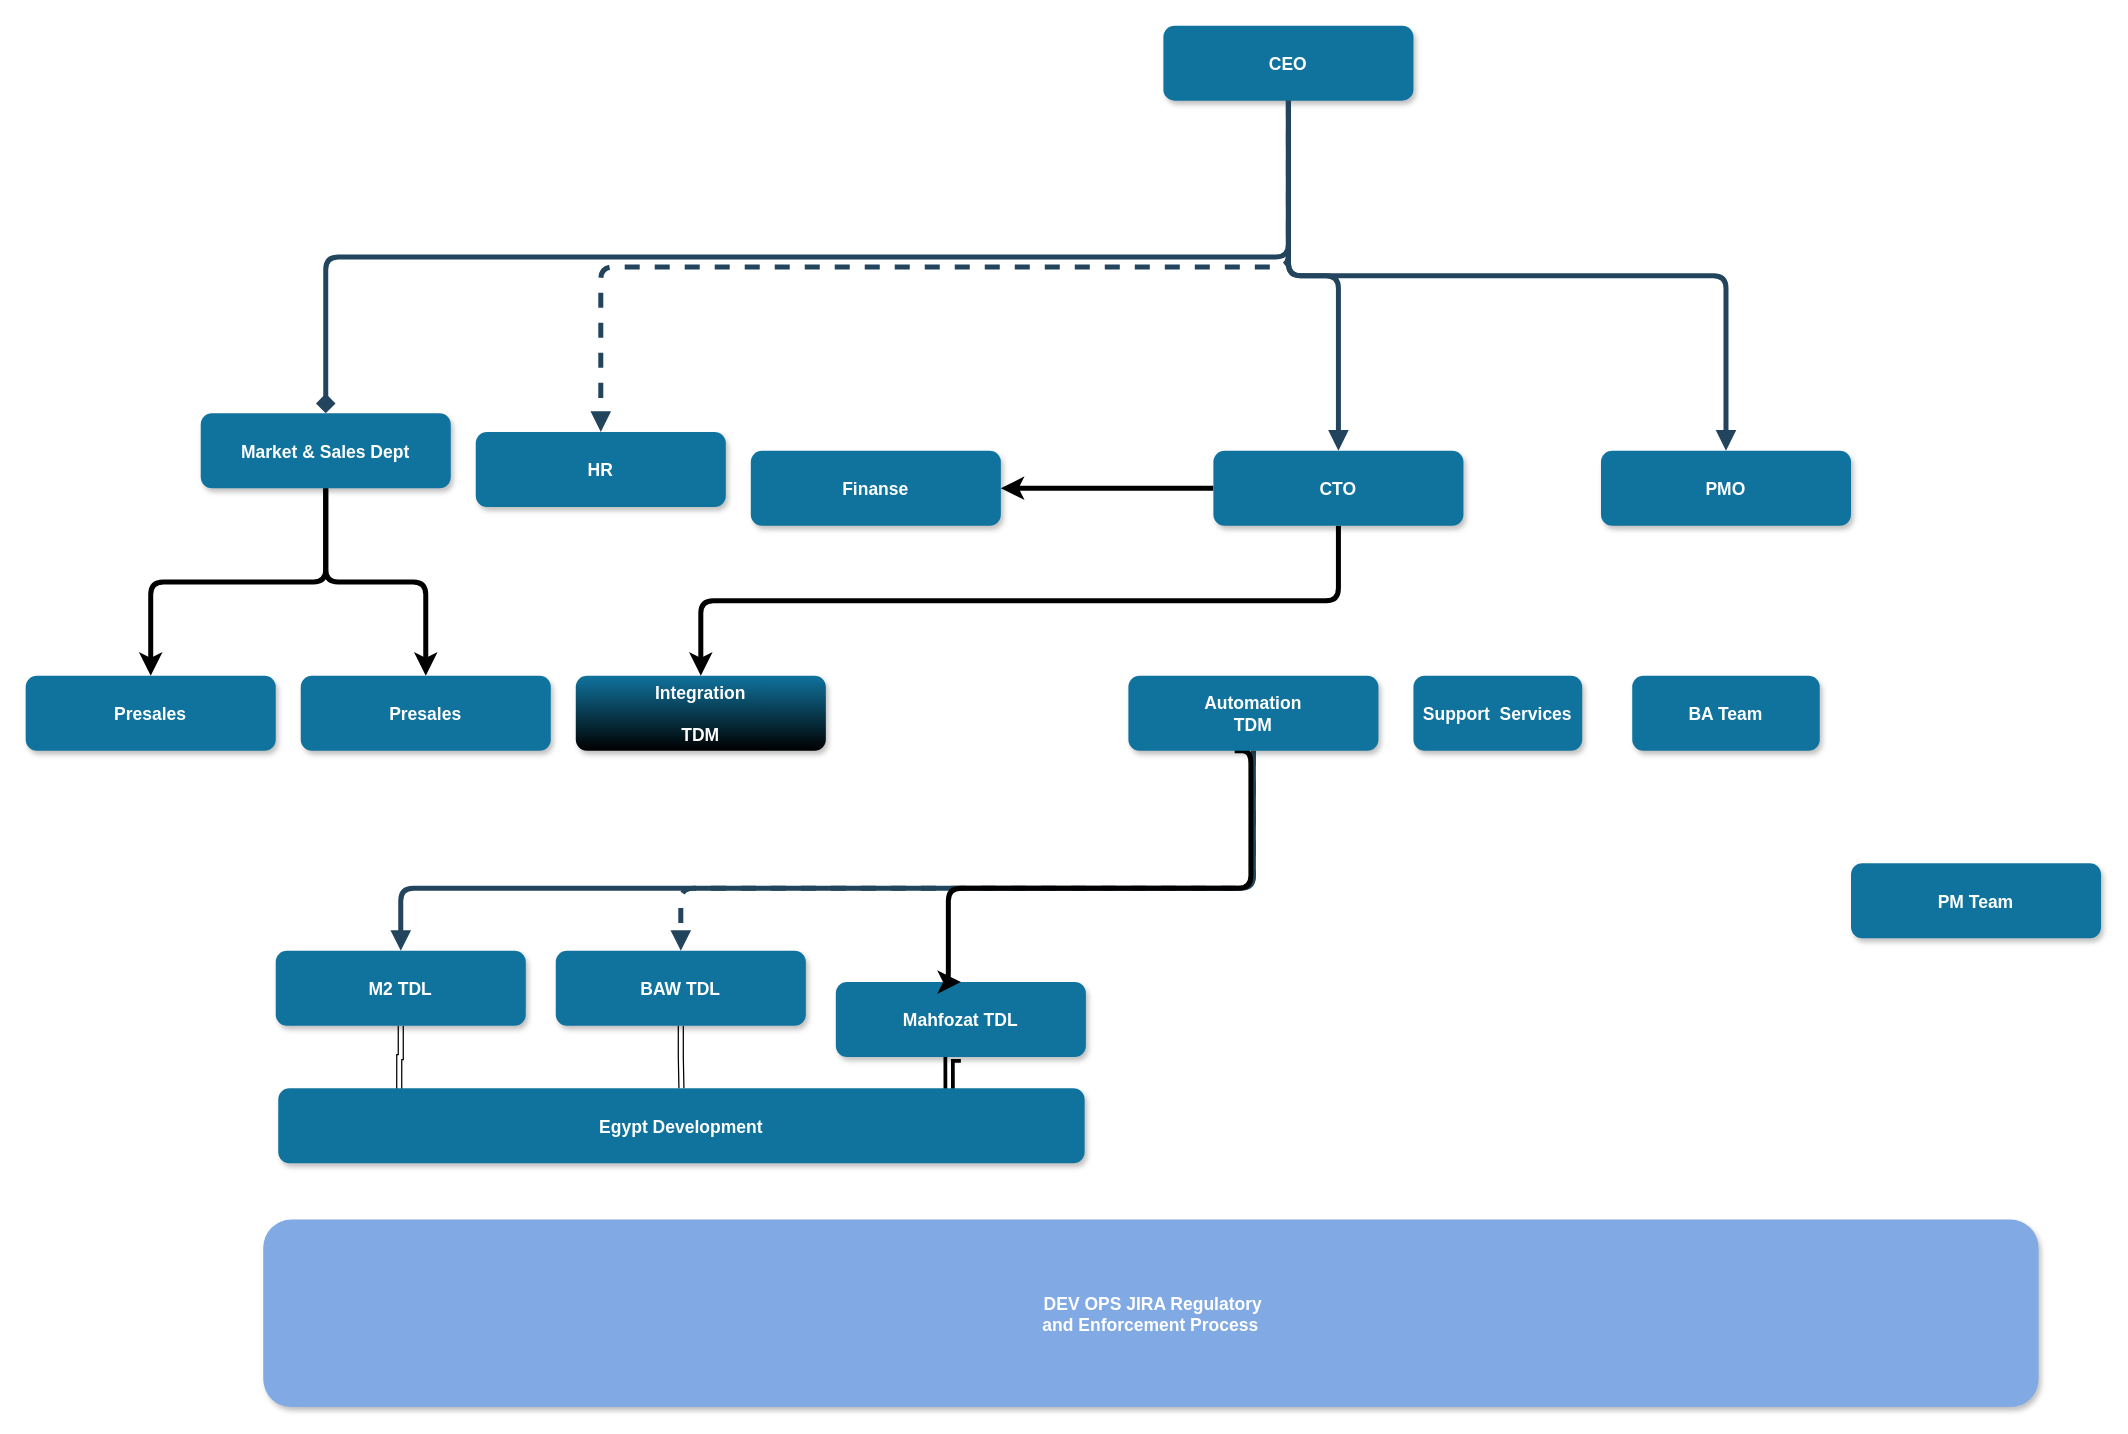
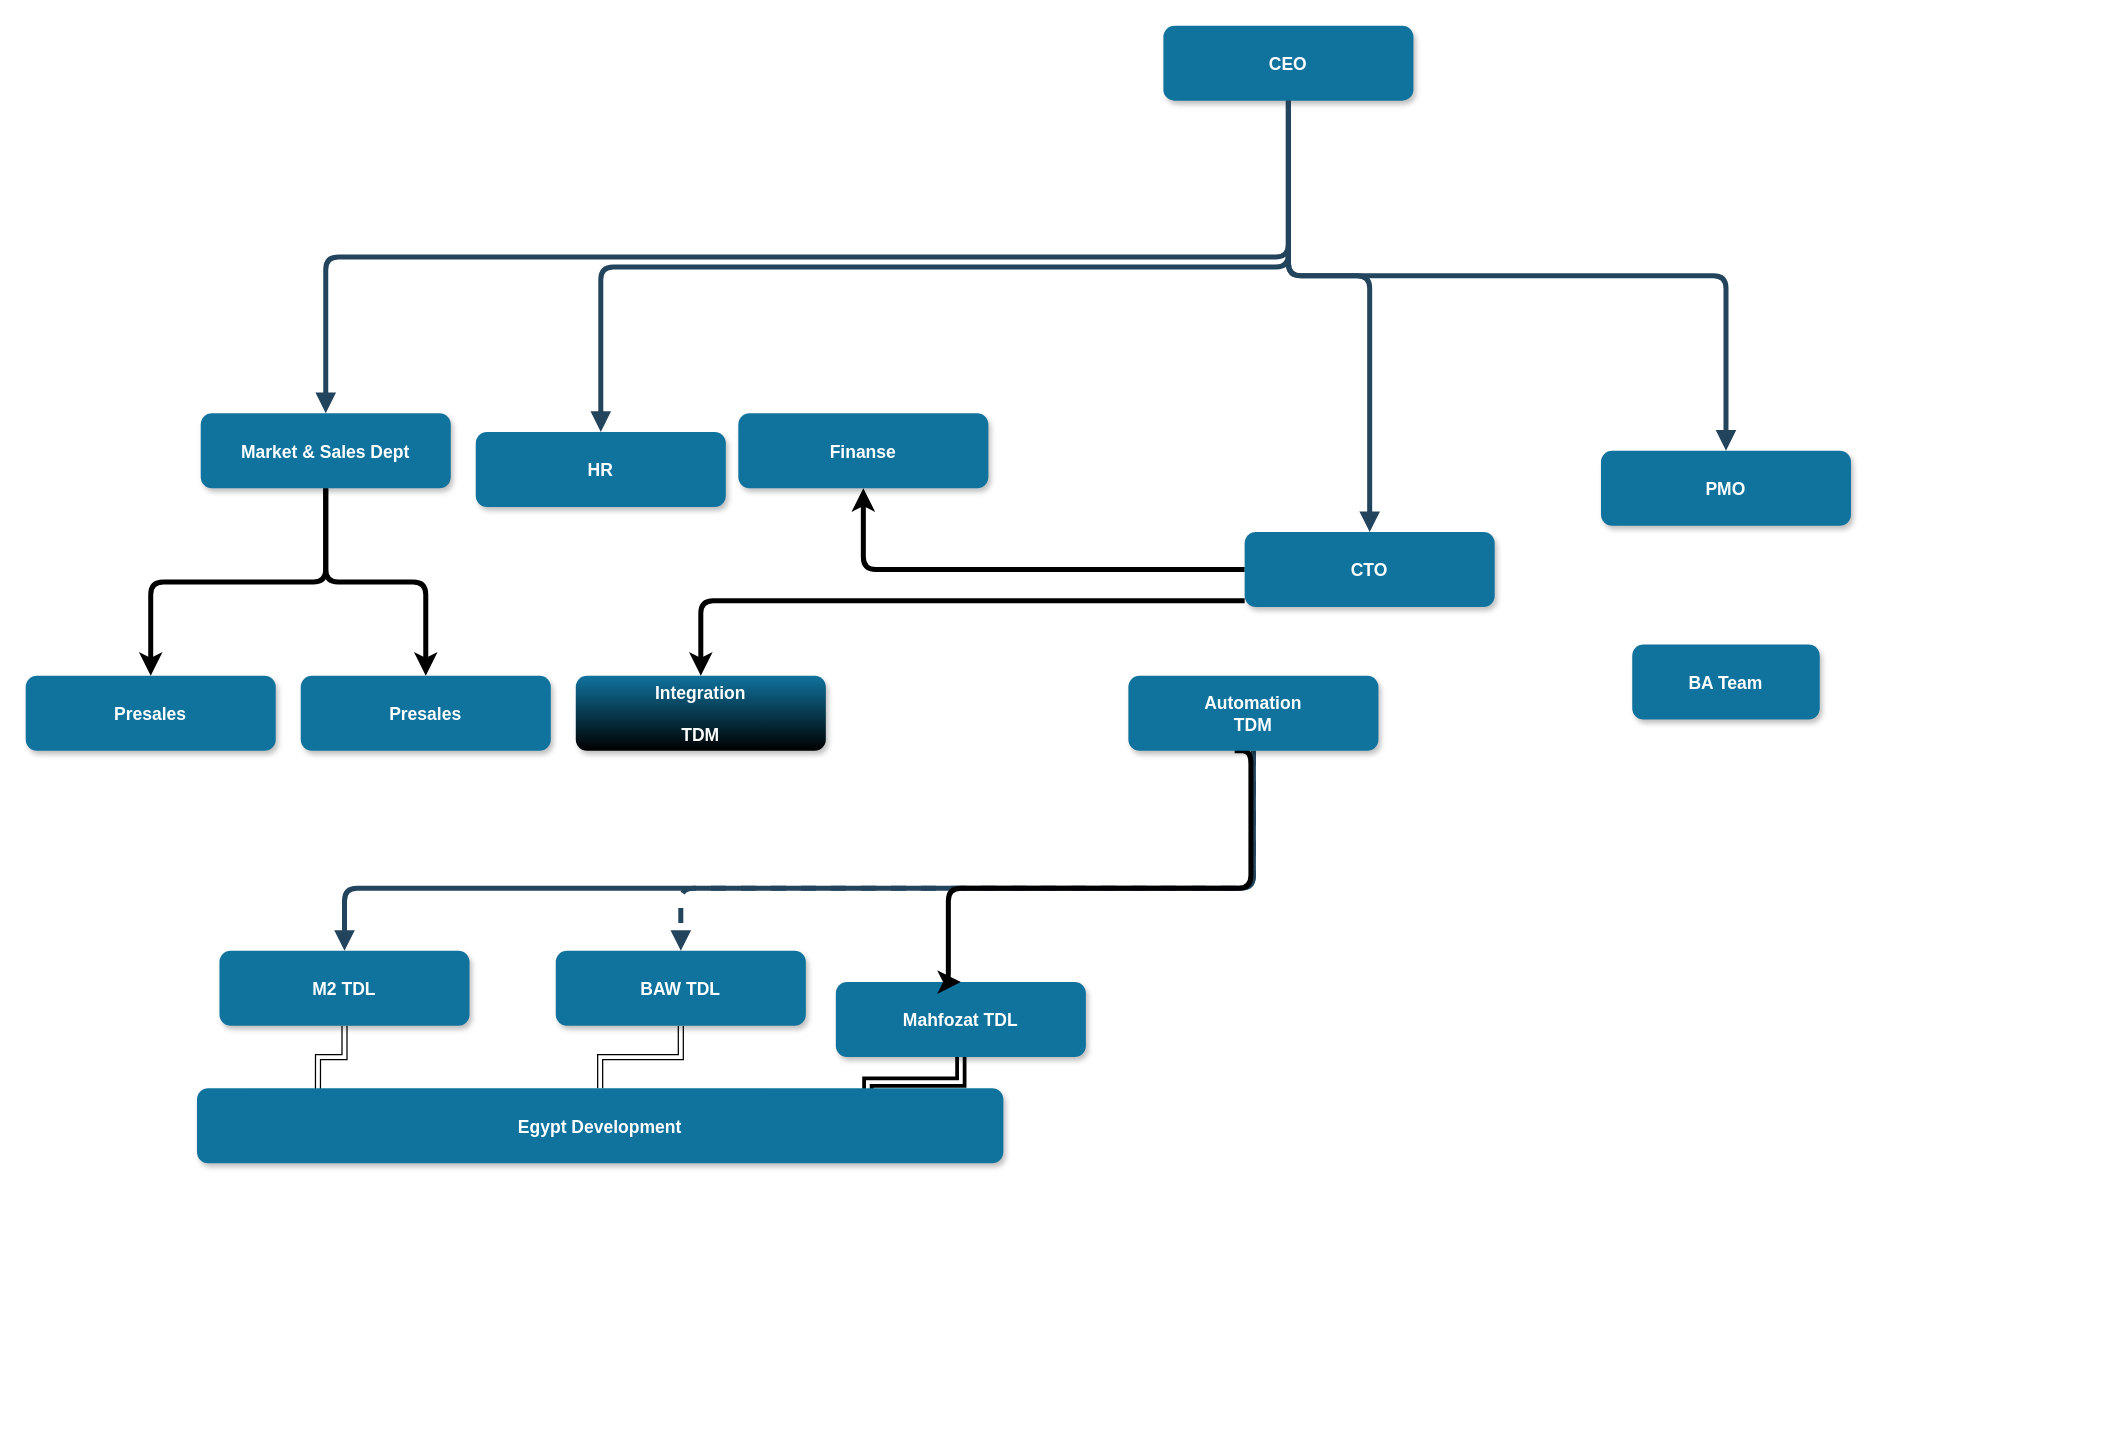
(607, 268) -> (607, 268)
(326, 393) -> (326, 392)
(876, 488) -> (863, 451)
(1338, 488) -> (1369, 569)
(1498, 713) -> none
(1726, 713) -> (1726, 682)
(1976, 901) -> none
(401, 988) -> (344, 988)
(681, 1126) -> (600, 1126)
(1151, 1313) -> none
